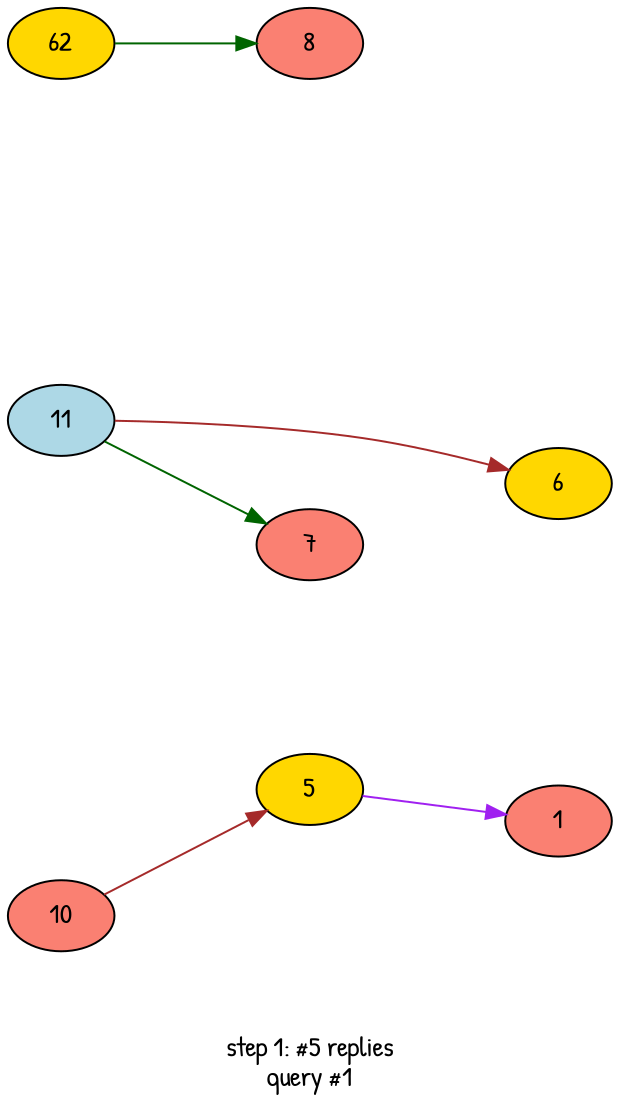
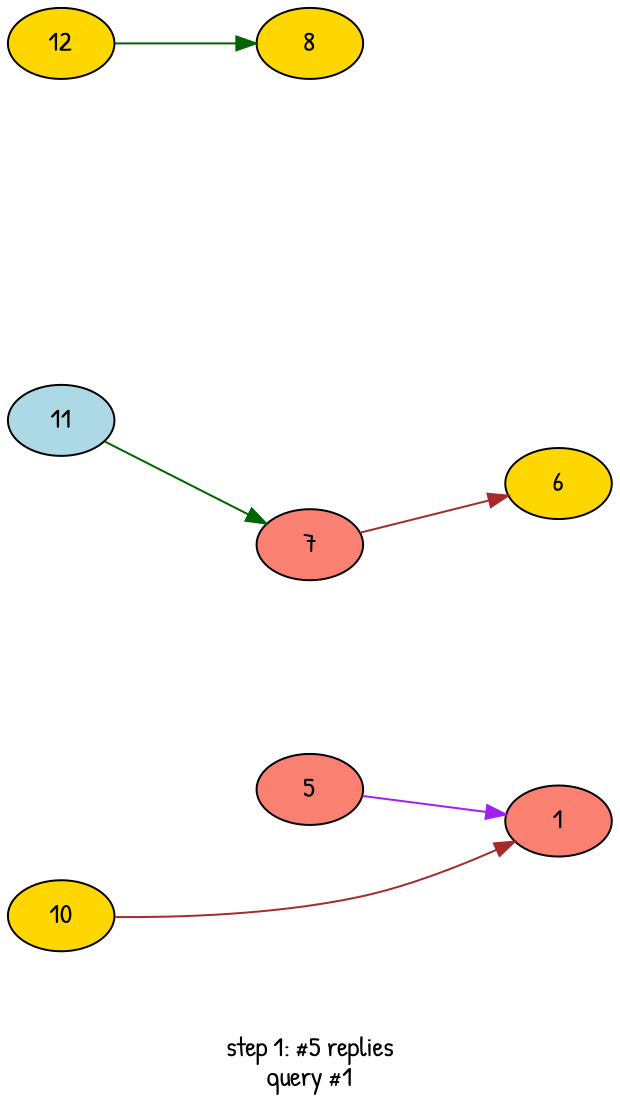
(61, 43) -> (61, 43)
(310, 43) -> (310, 43)
(303, 431) -> (424, 517)
(310, 789) -> (310, 789)
(176, 857) -> (310, 905)
(61, 916) -> (61, 916)
